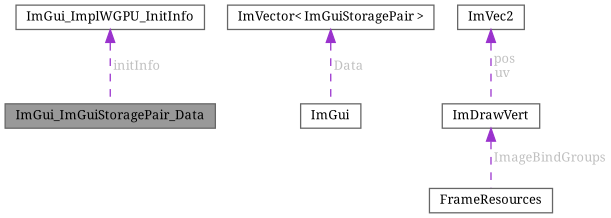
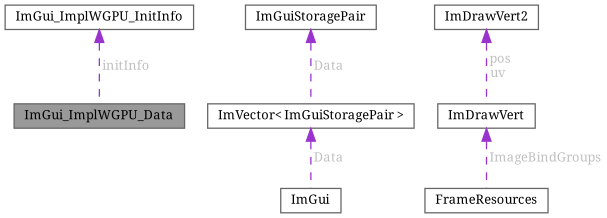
none -> (311, 17)
(491, 17) -> (486, 17)
(110, 116) -> (99, 116)
